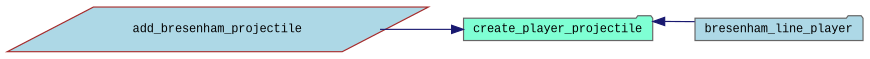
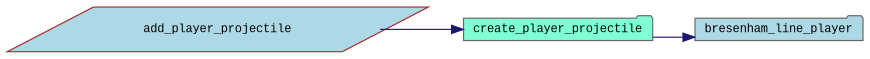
(680, 21) -> (668, 37)
(218, 29) -> (218, 29)
